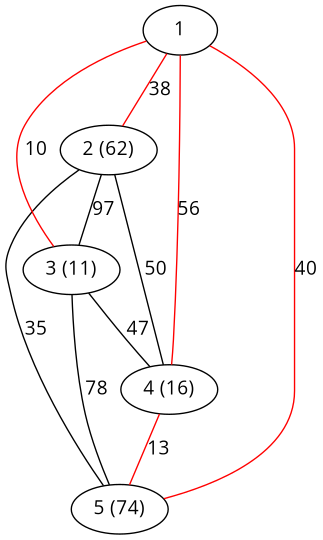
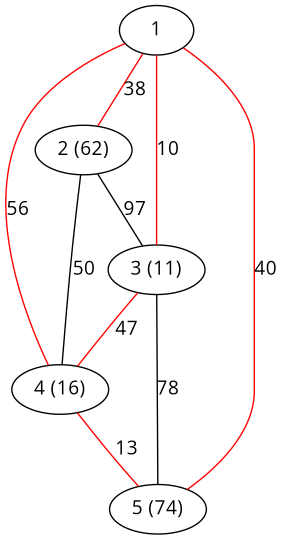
(19, 324) -> none
(119, 330) -> (107, 329)
